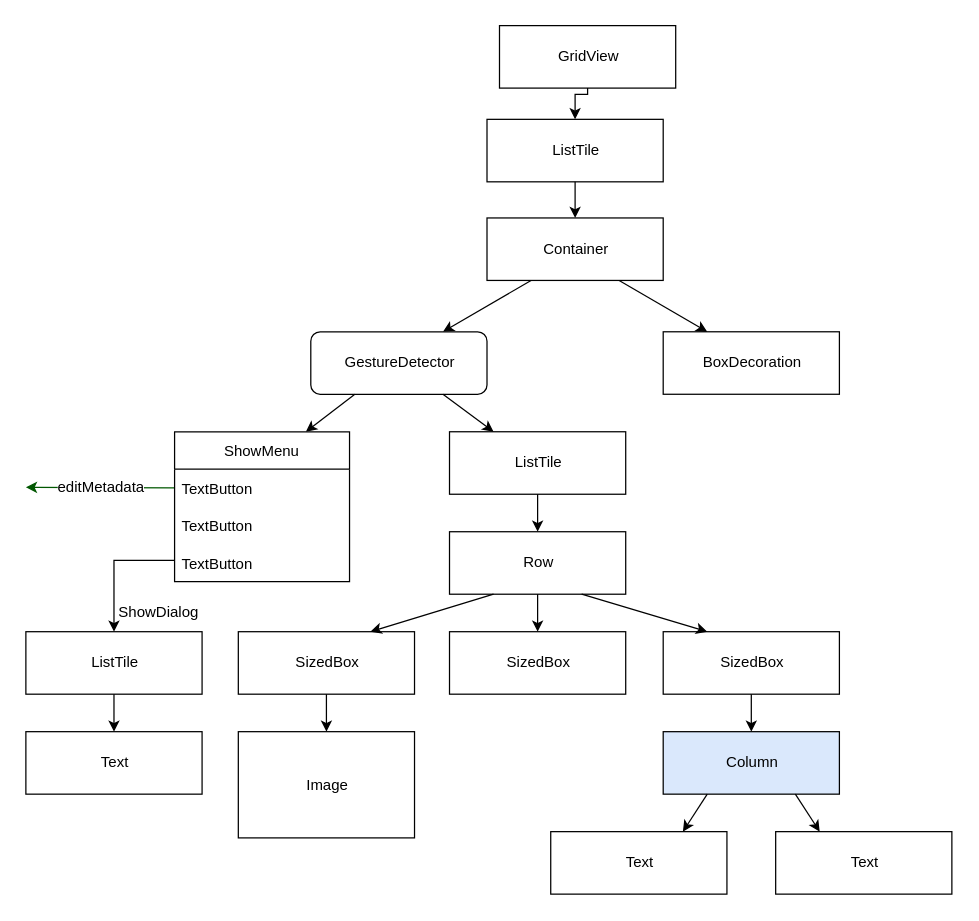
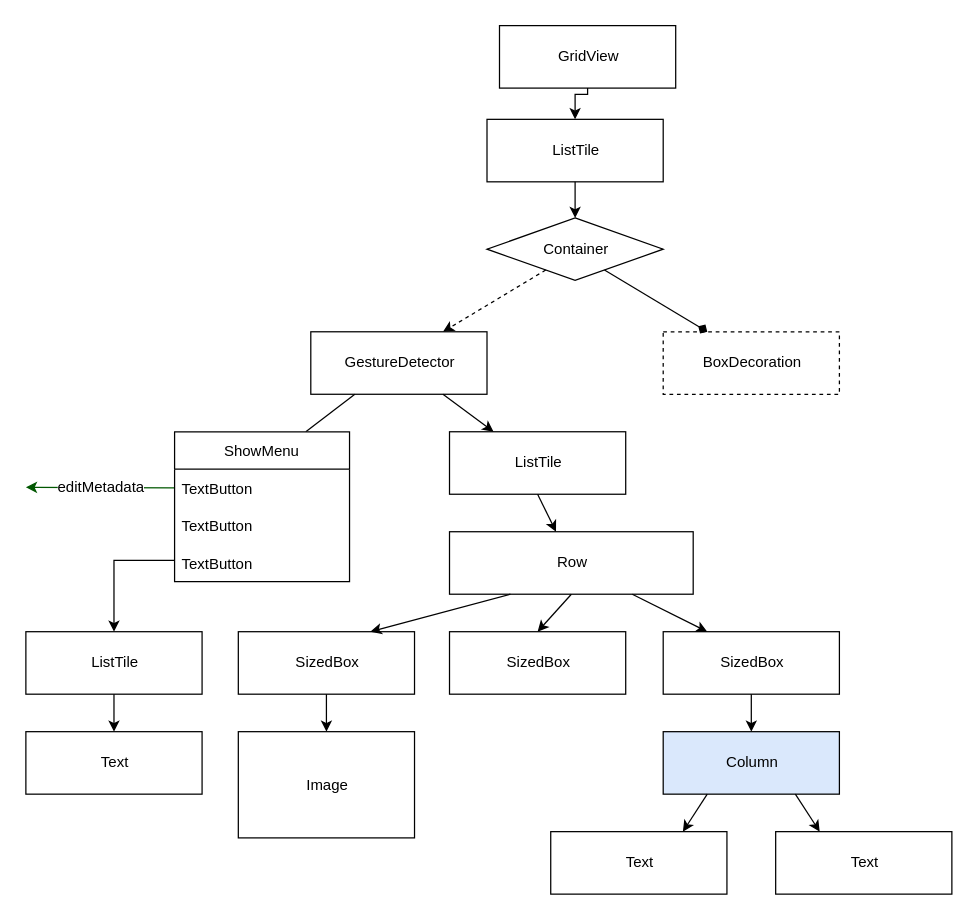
(575, 249) -> (575, 249)
(490, 304) -> (498, 299)
(699, 327) -> (698, 326)
(399, 363) -> (399, 363)
(751, 363) -> (751, 363)
(314, 426) -> (310, 428)
(538, 563) -> (571, 563)
(158, 613) -> none
